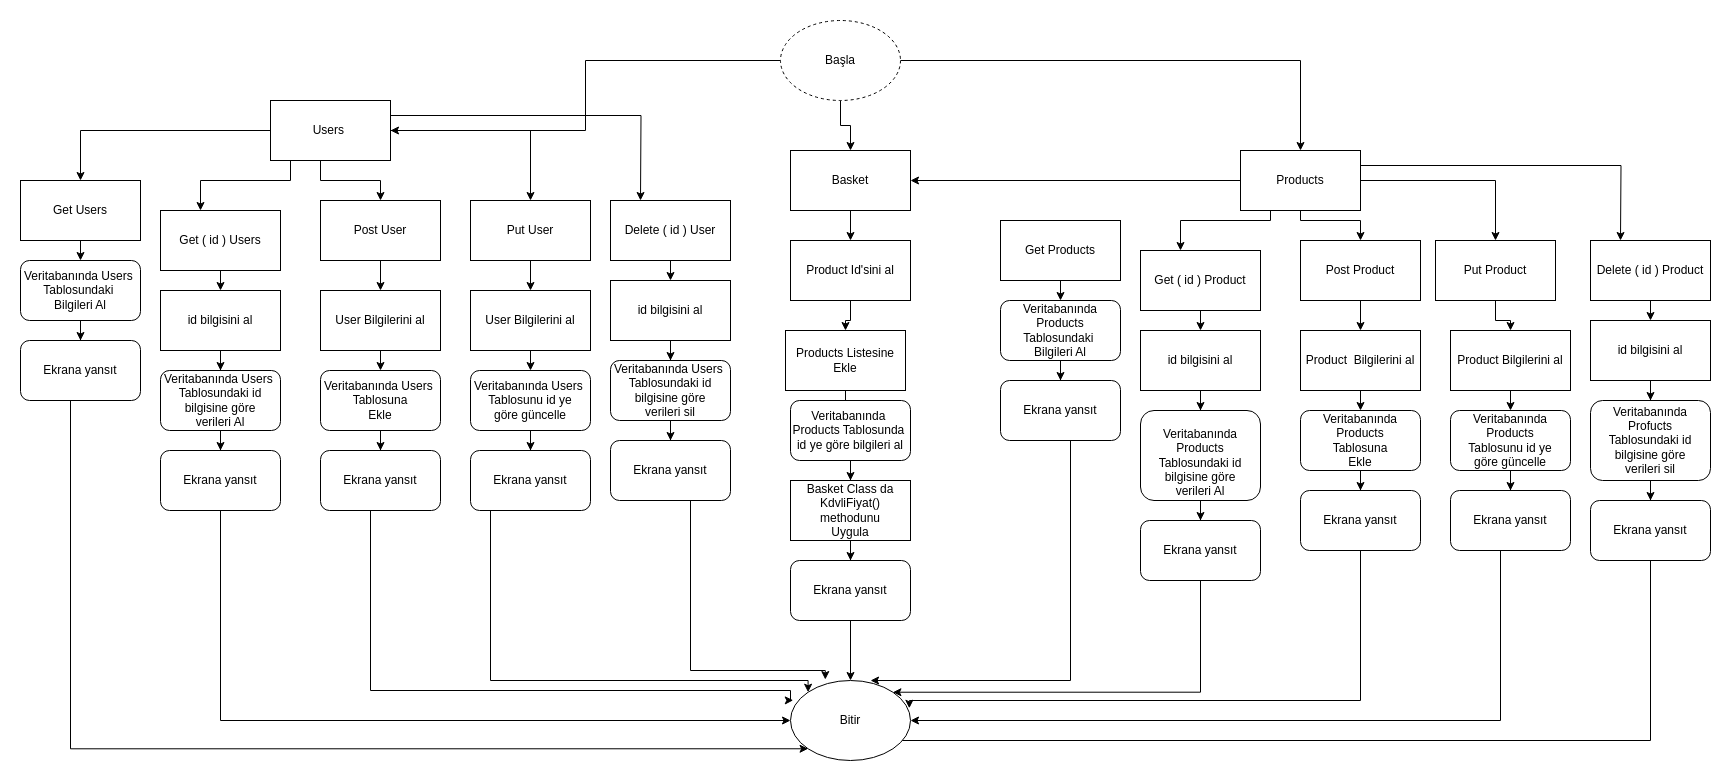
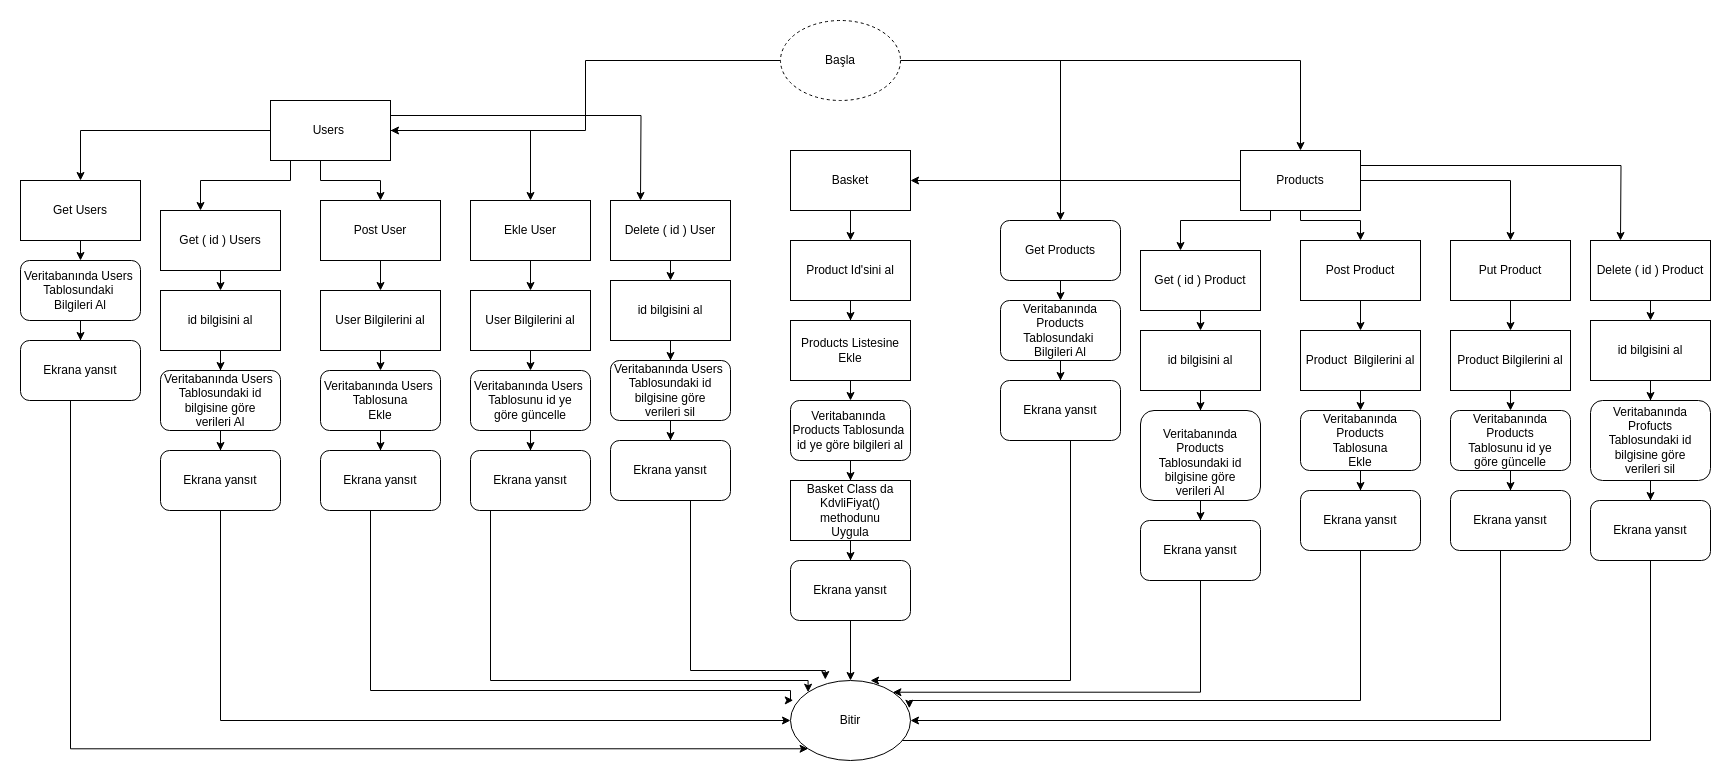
(842, 126) -> (1061, 138)
(531, 231) -> (531, 231)
(1061, 251) -> (1061, 251)
(1496, 271) -> (1511, 271)
(846, 361) -> (851, 351)
